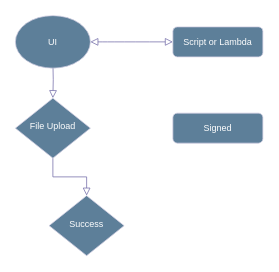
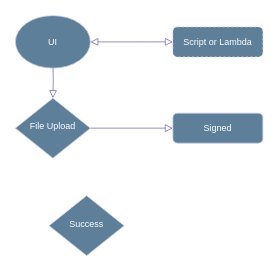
(218, 42) -> (218, 42)
none -> (128, 128)
(66, 177) -> none
